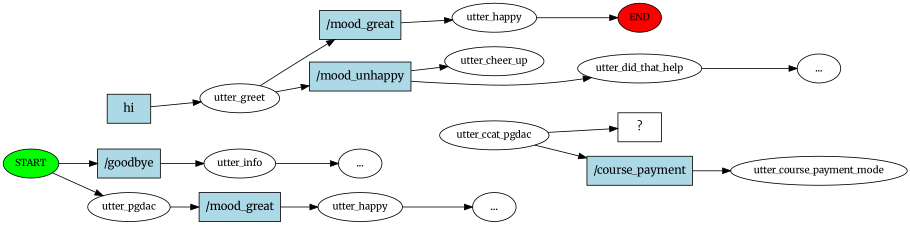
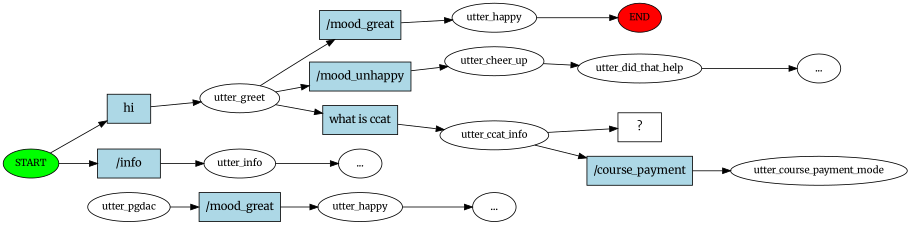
(497, 85) -> (557, 64)
none -> (360, 120)
(494, 135) -> (494, 135)
(129, 164) -> (129, 164)
(74, 183) -> (75, 139)
